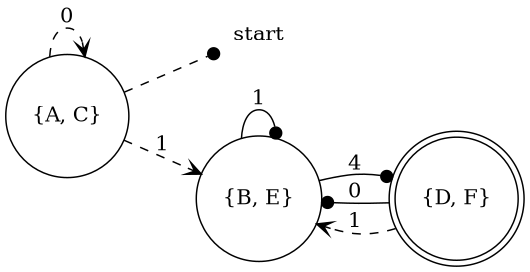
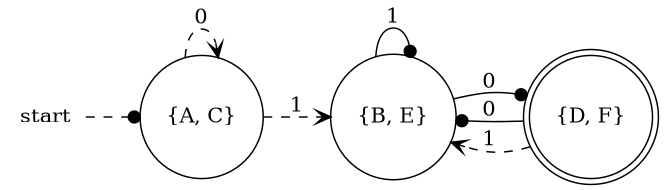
(166, 74) -> (107, 117)
(355, 164) -> (490, 82)
